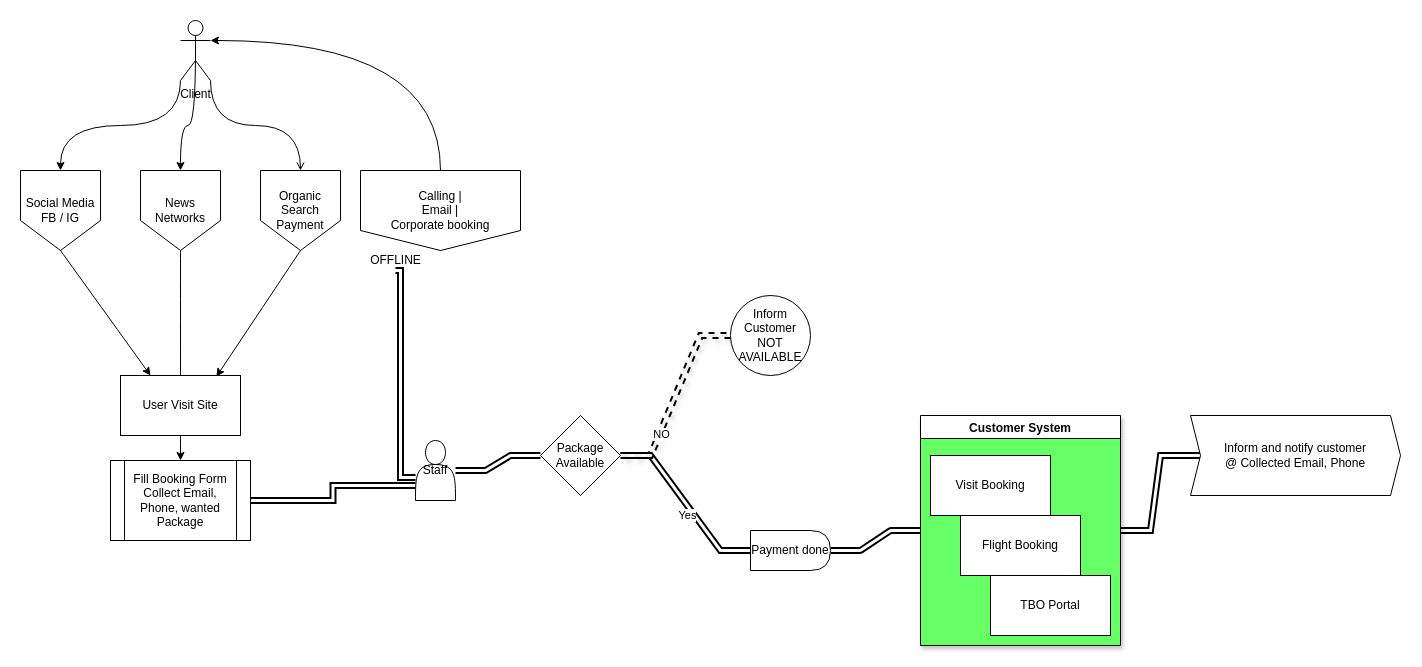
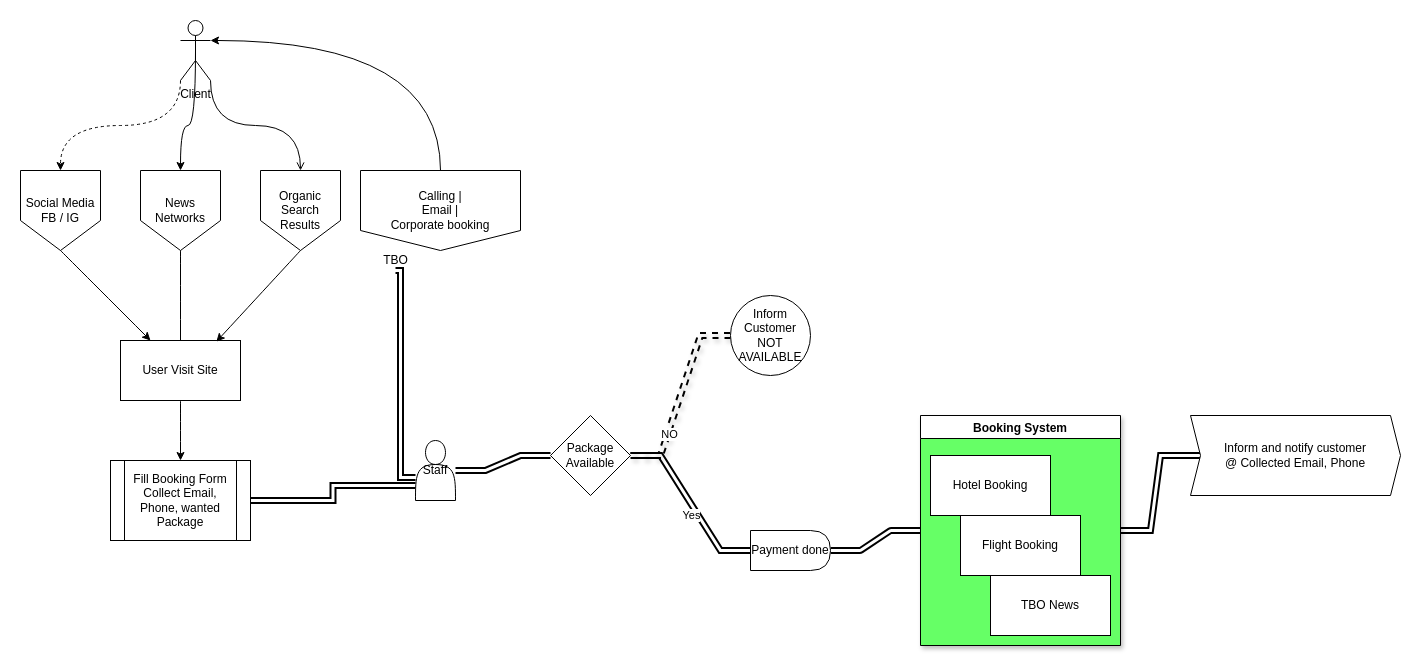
(123, 125) -> (123, 125)
(301, 211) -> (301, 211)
(396, 261) -> (396, 261)
(181, 406) -> (181, 371)
(1020, 428) -> (1020, 428)
(581, 456) -> (591, 456)
(991, 486) -> (991, 486)
(1051, 606) -> (1051, 606)
